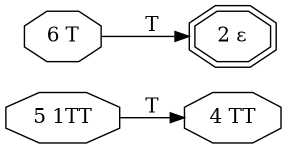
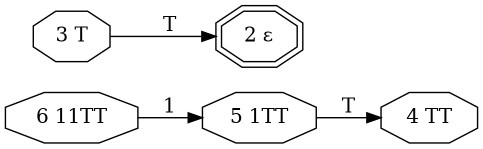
(63, 36) -> (72, 36)
none -> (72, 118)
